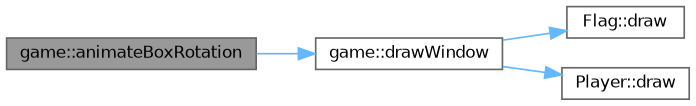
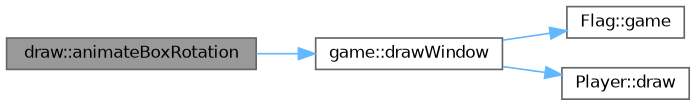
(626, 22) -> (626, 22)
(131, 54) -> (131, 54)
